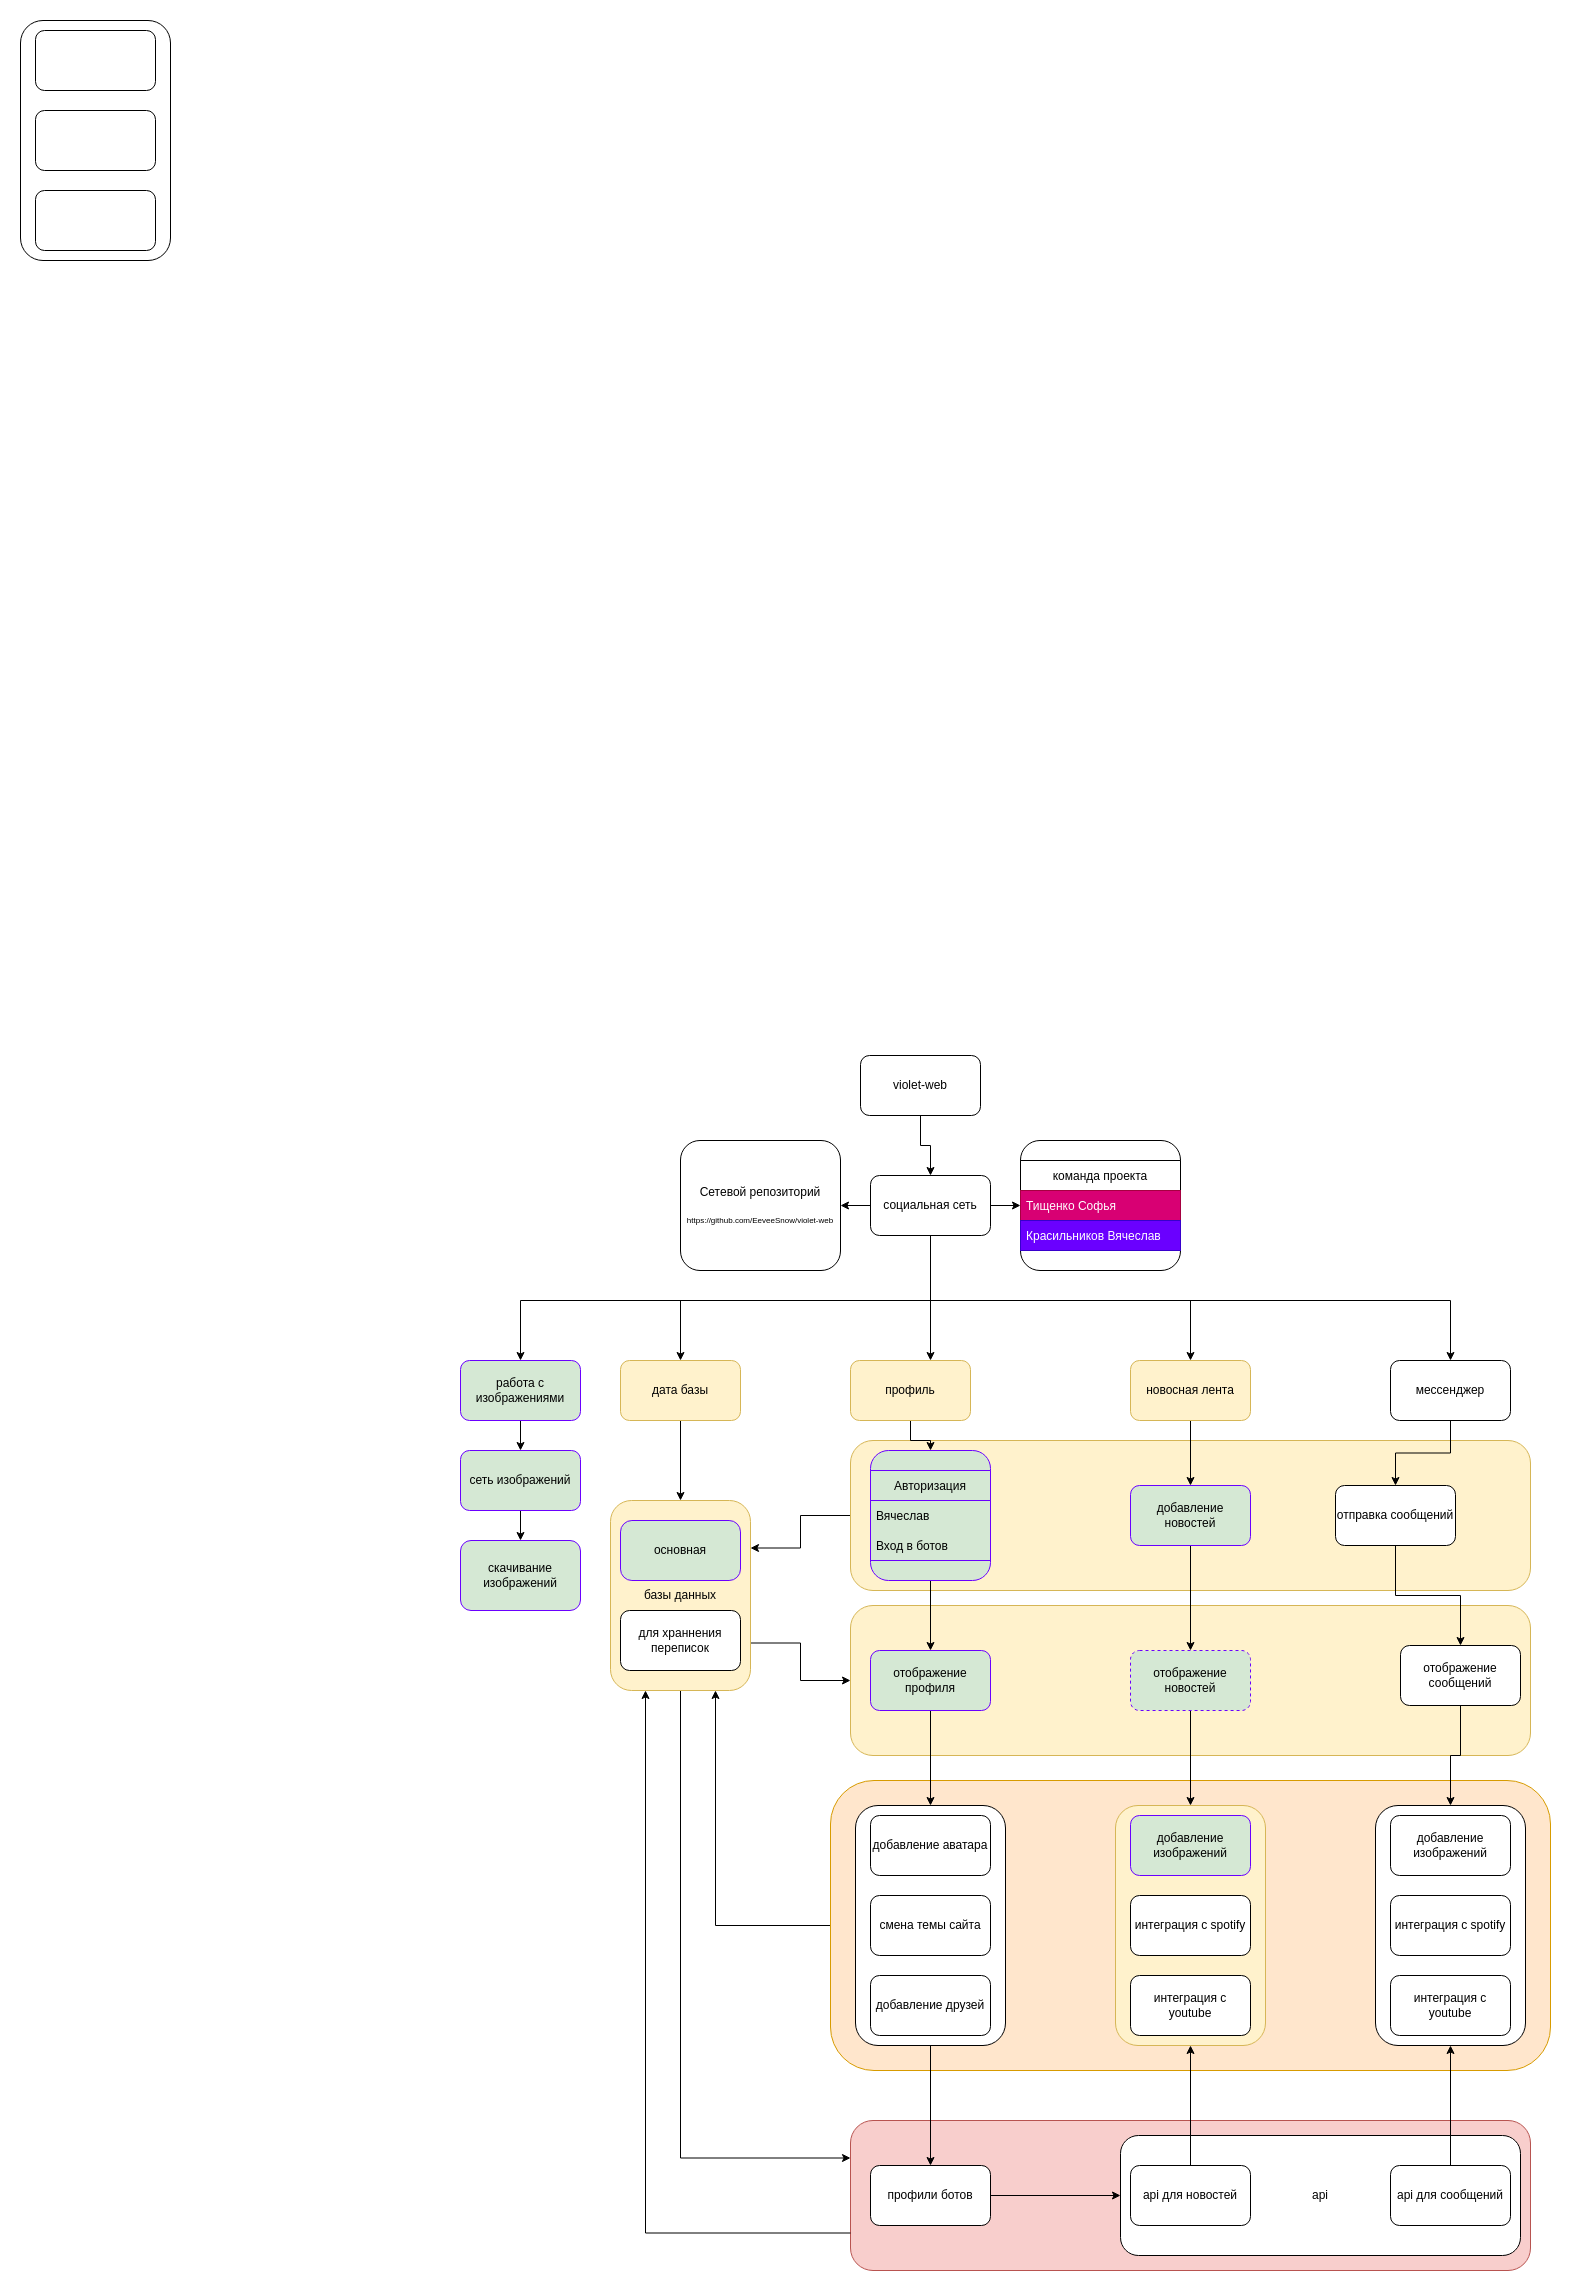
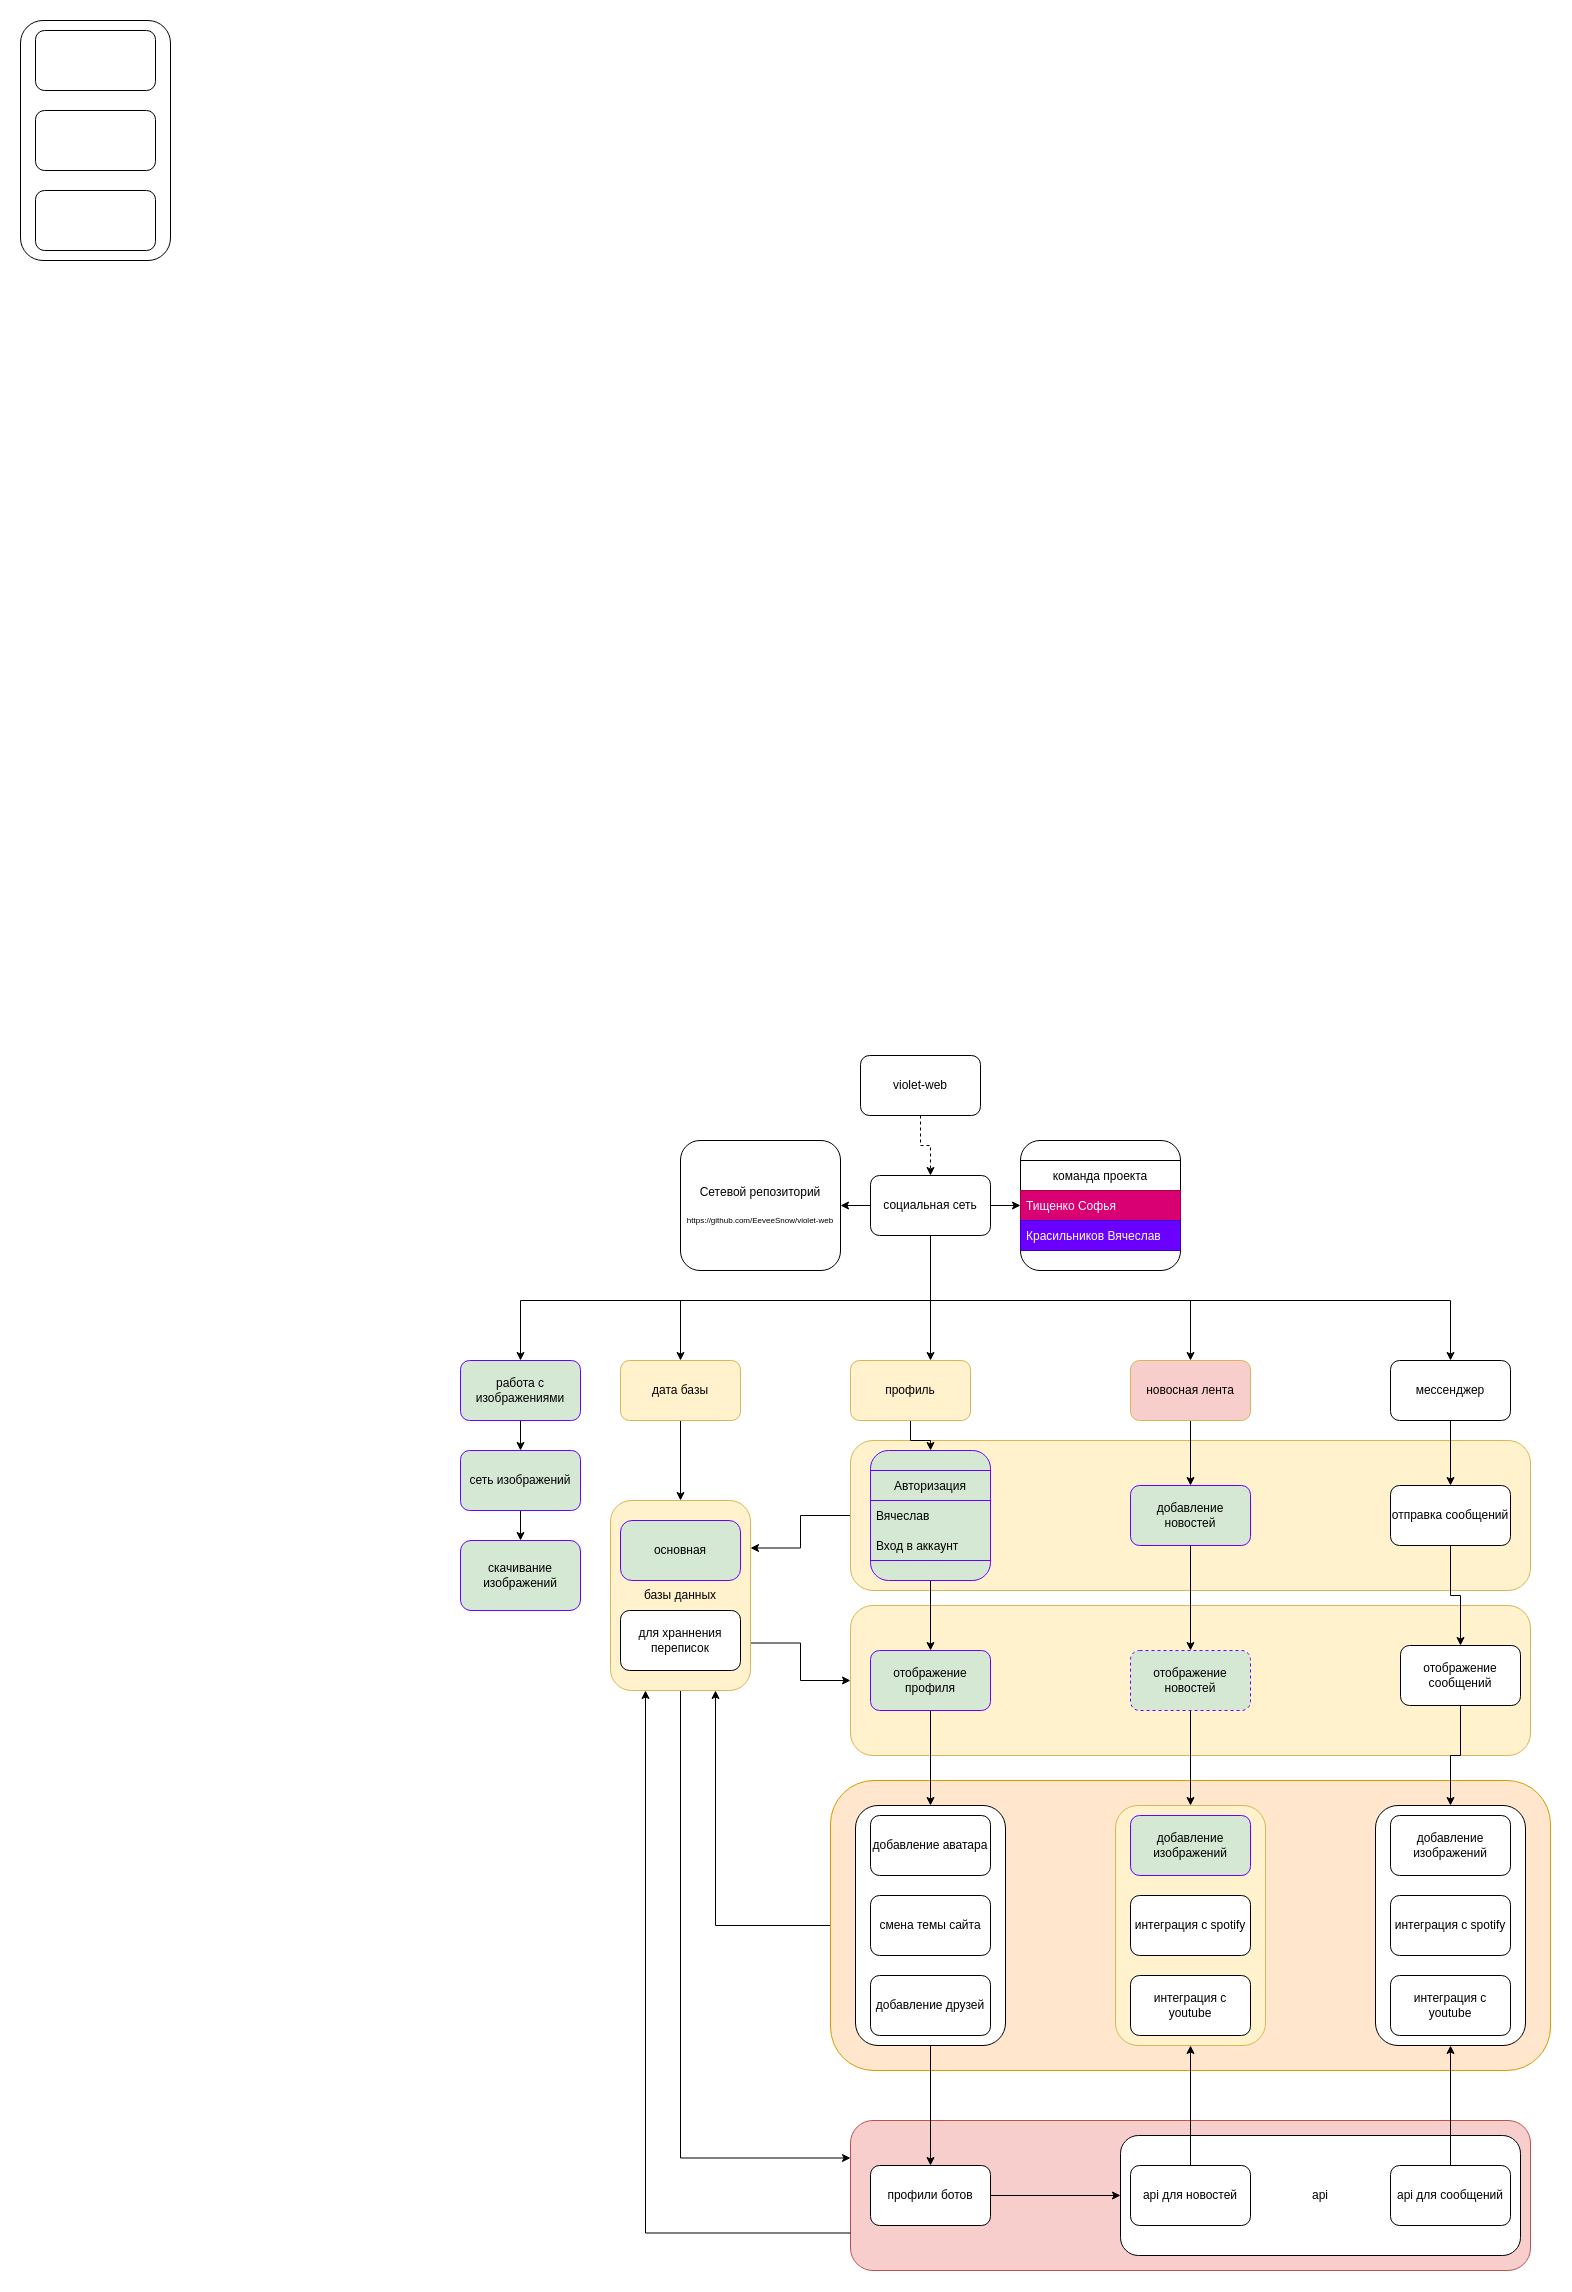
(921, 1146) -> (921, 1146)
(1191, 1391) -> (1191, 1391)
(1396, 1516) -> (1451, 1516)
(913, 1546) -> (920, 1546)
